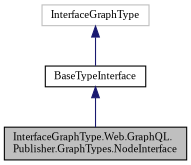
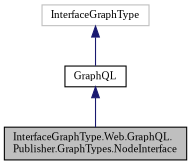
(96, 76) -> (96, 76)
